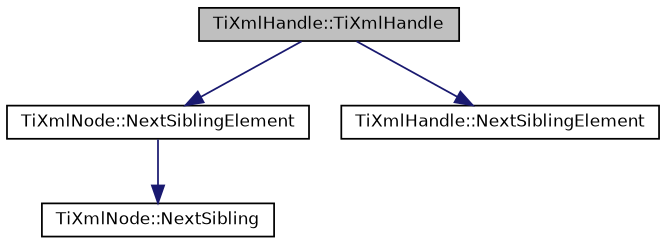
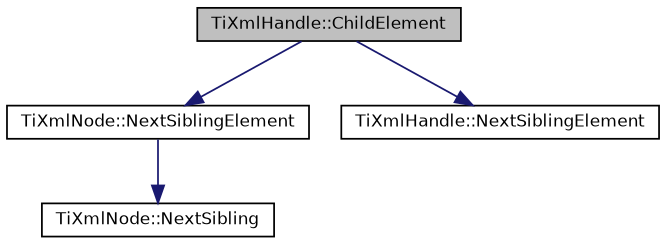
(329, 24) -> (329, 24)
